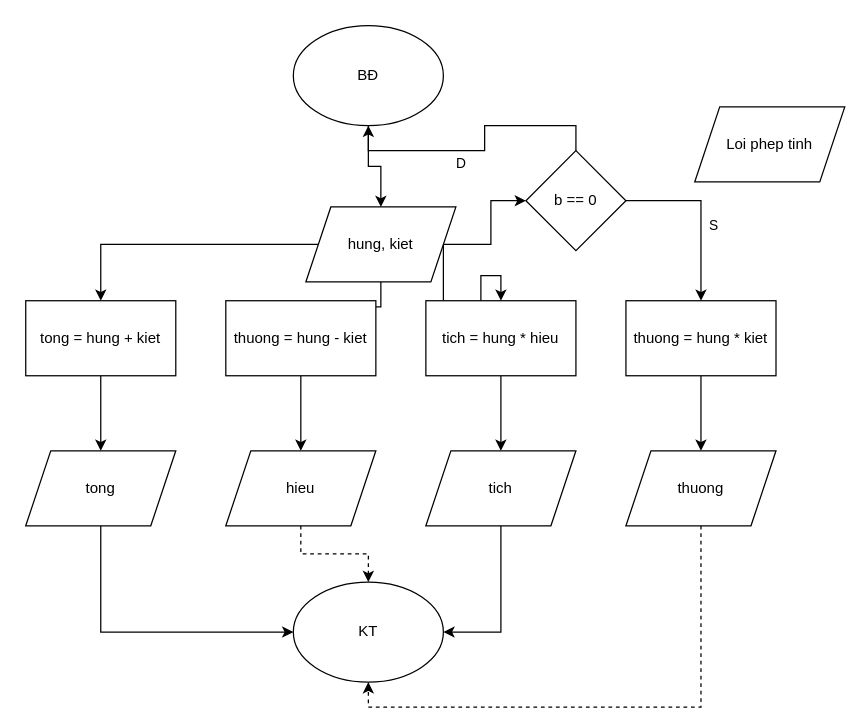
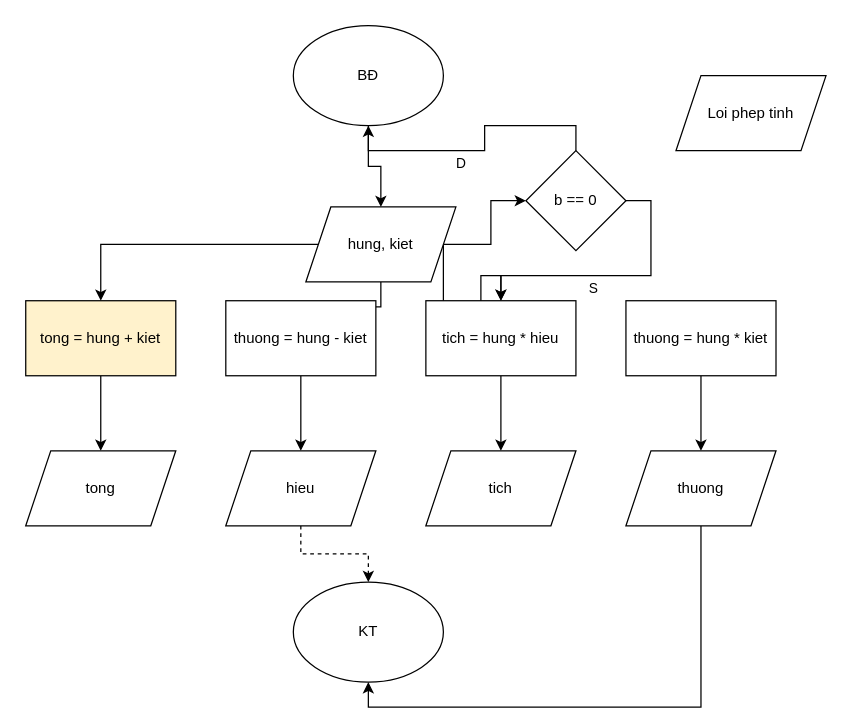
(769, 144) -> (751, 113)
(701, 220) -> (616, 276)
(101, 338) -> (101, 338)
(501, 603) -> none
(140, 632) -> none
(615, 707) -> (615, 707)
